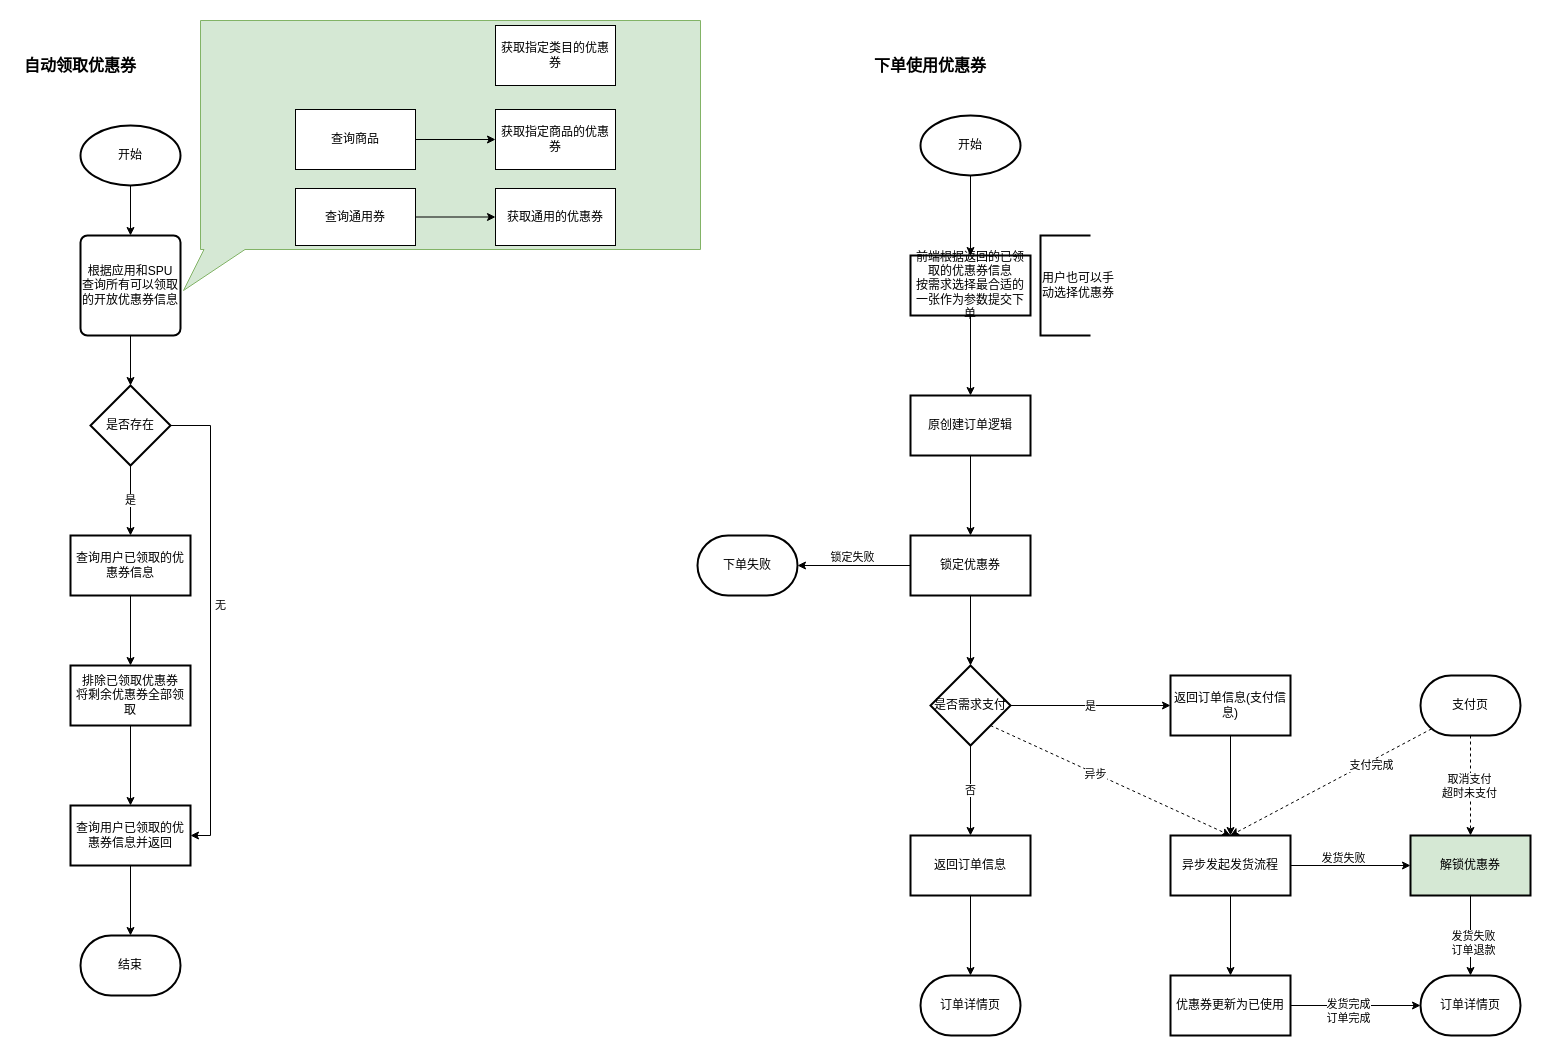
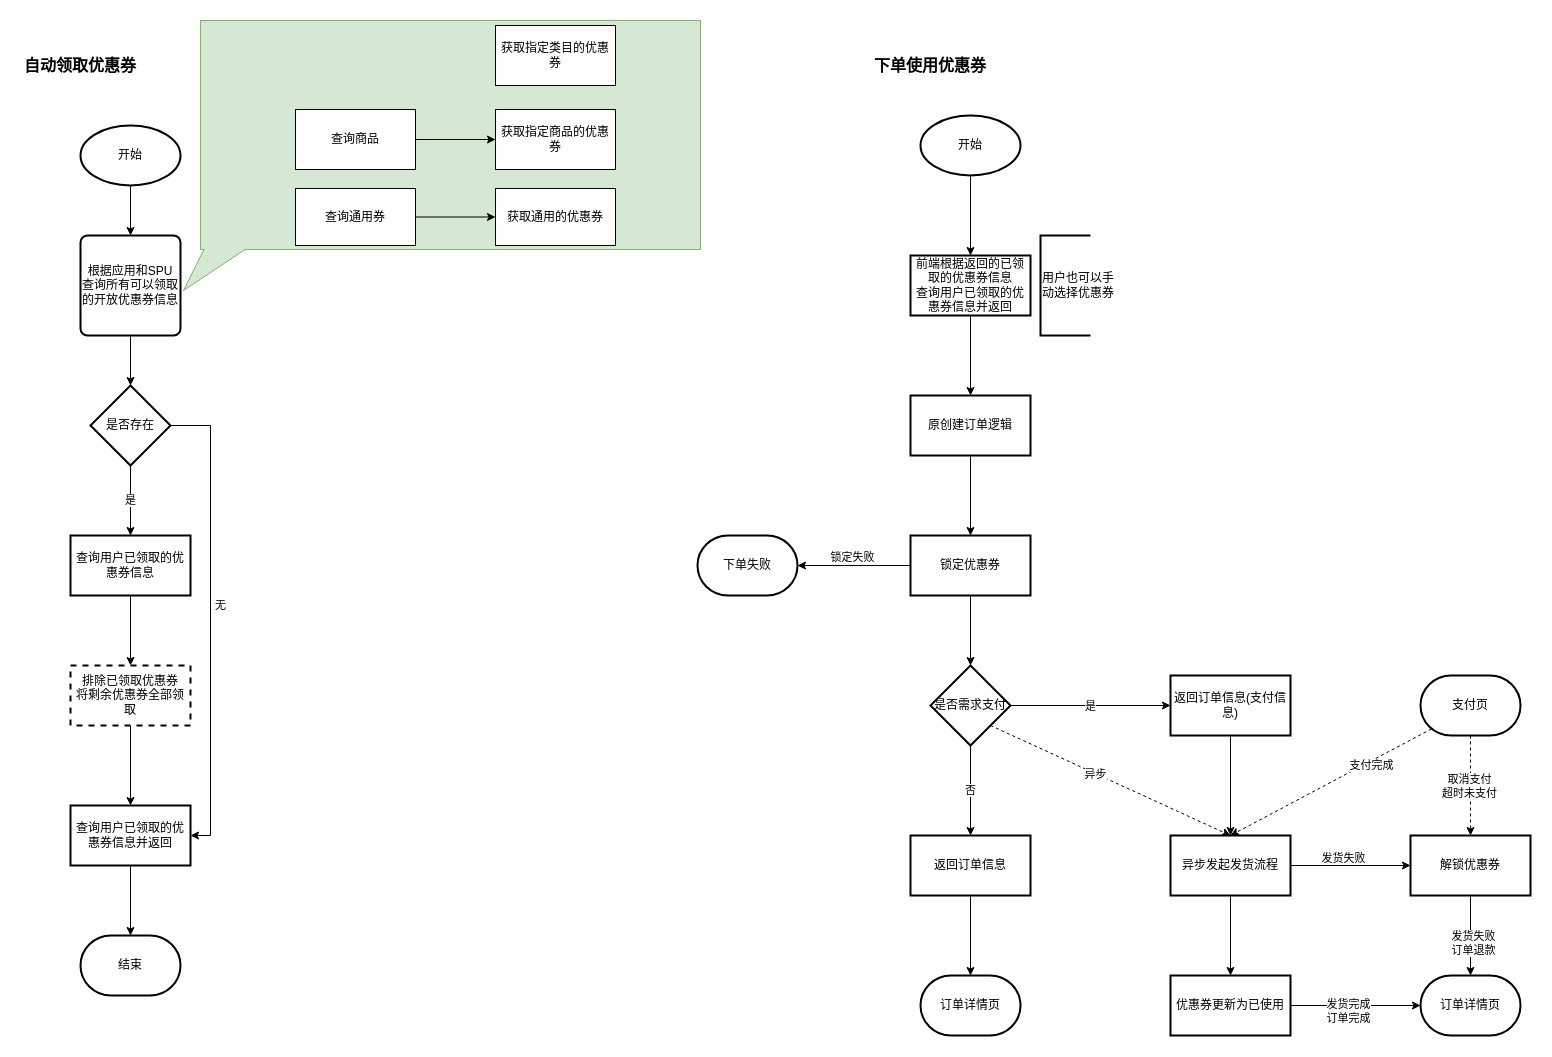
(971, 286) -> (971, 286)
(131, 696) -> (131, 696)
(1471, 866) -> (1471, 866)
